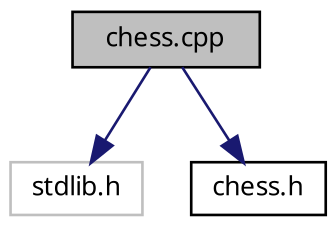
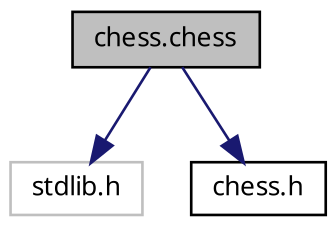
(166, 40) -> (166, 40)
